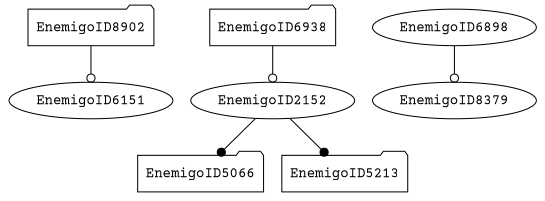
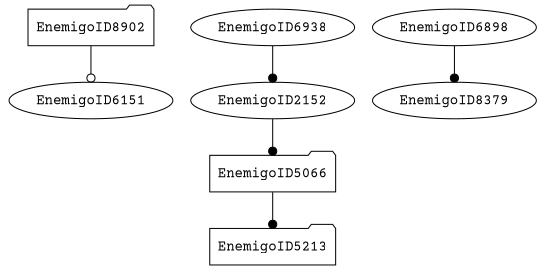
(273, 27) -> (273, 27)
(273, 60) -> (273, 60)
(454, 60) -> (454, 60)
(306, 134) -> (273, 206)
